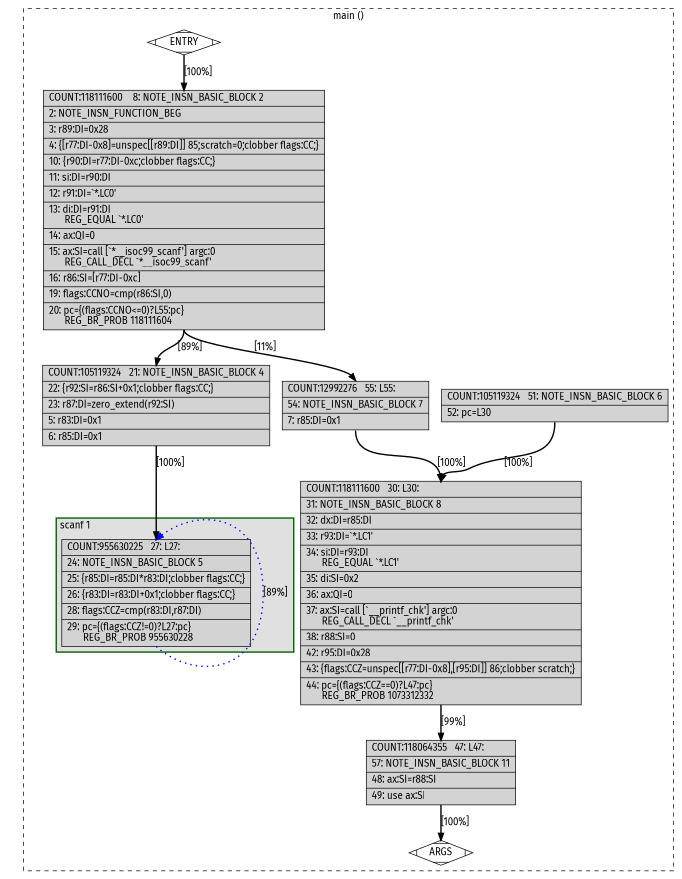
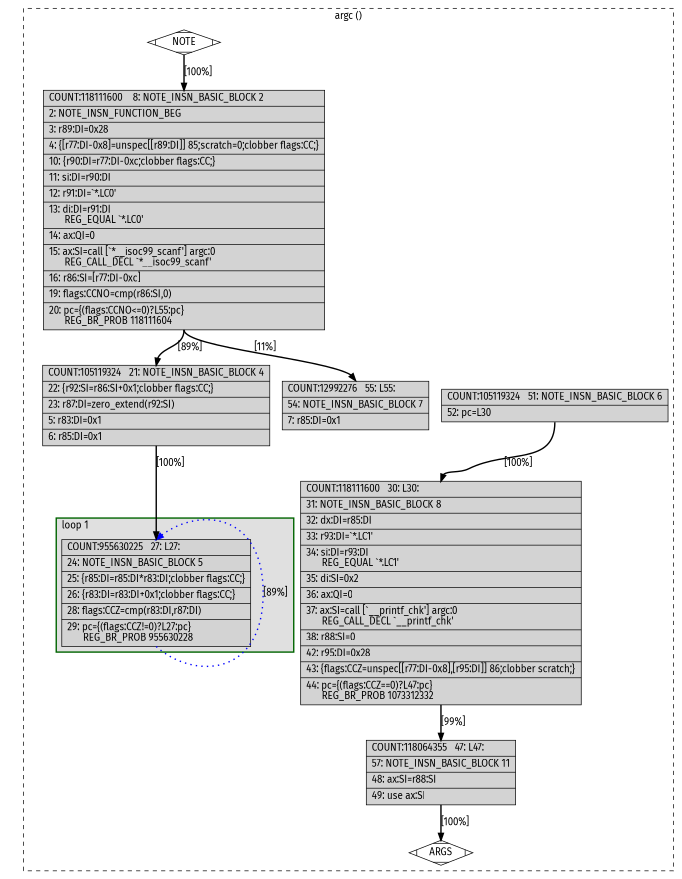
(349, 16) -> (349, 16)
(184, 42) -> (184, 42)
(395, 456) -> none
(75, 526) -> (75, 526)
